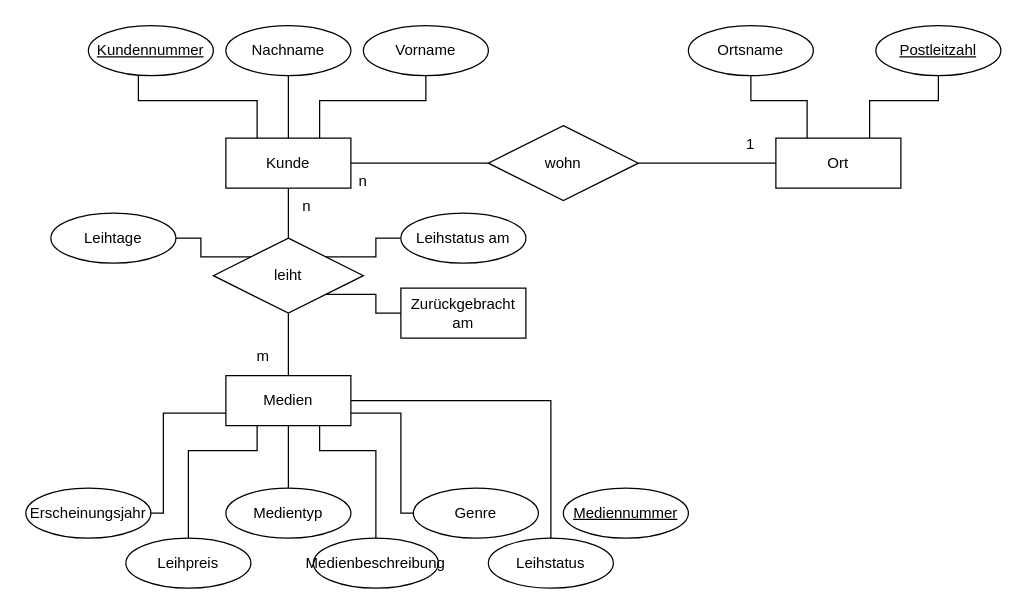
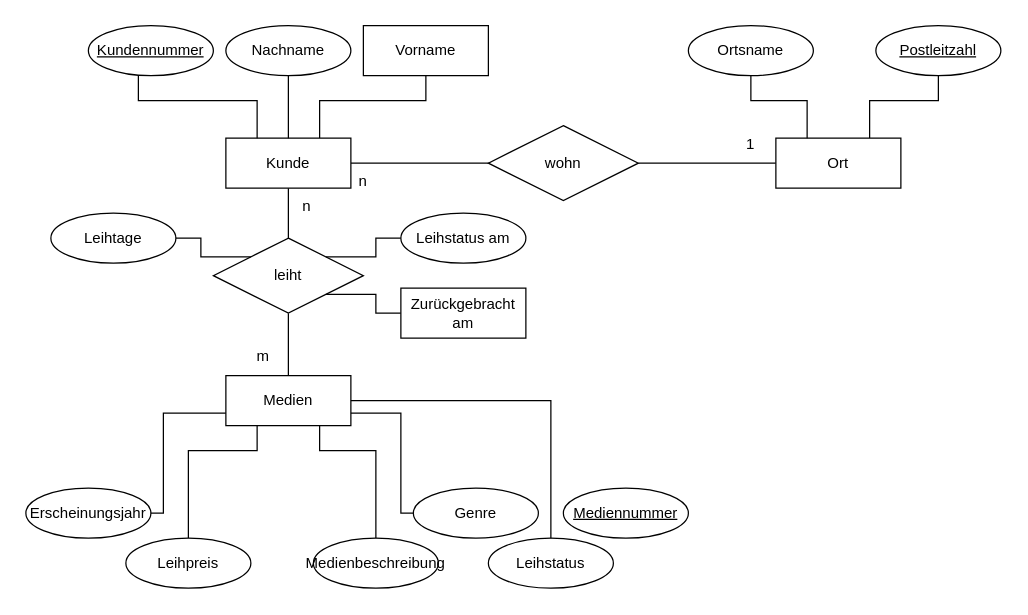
(426, 51) -> (426, 51)
(288, 457) -> none
(288, 513) -> none
